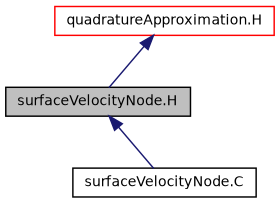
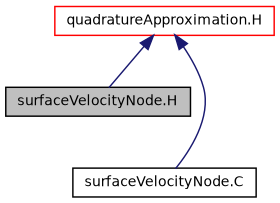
(136, 148) -> (205, 109)
